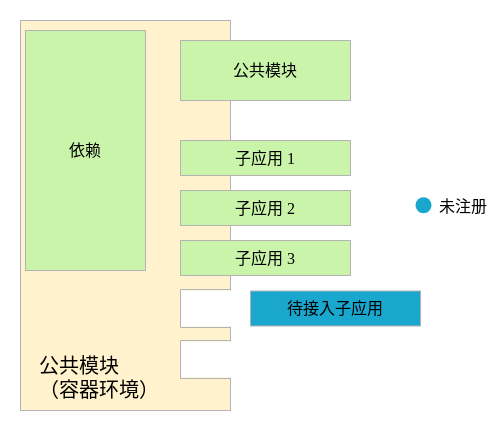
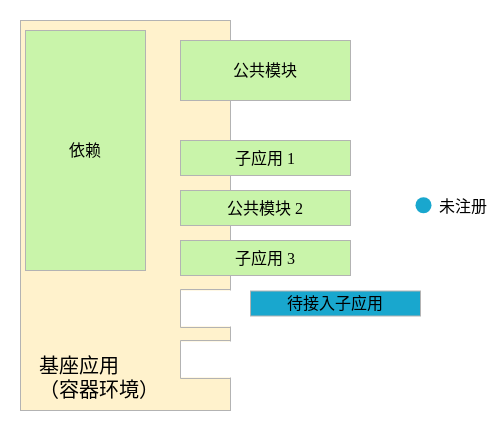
(266, 209) -> (266, 209)
(336, 309) -> (336, 304)
(100, 378) -> (100, 378)
